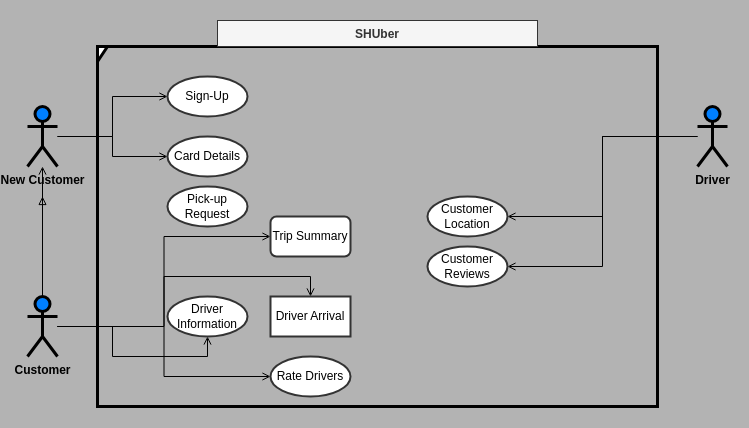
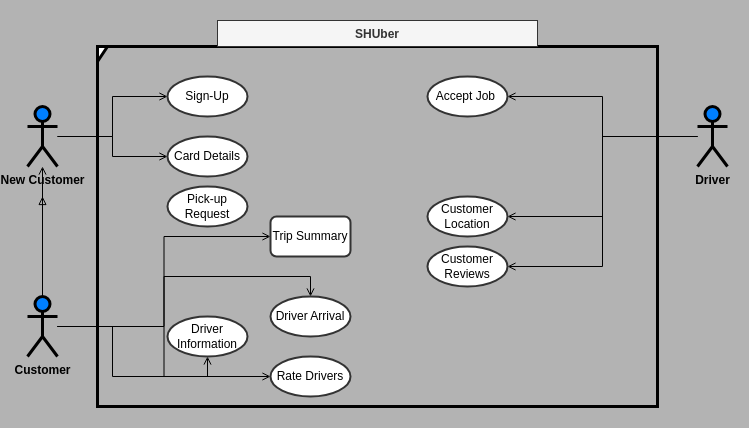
none -> (468, 97)
none -> (575, 97)
(208, 317) -> (208, 337)
(311, 317) -> (311, 317)
